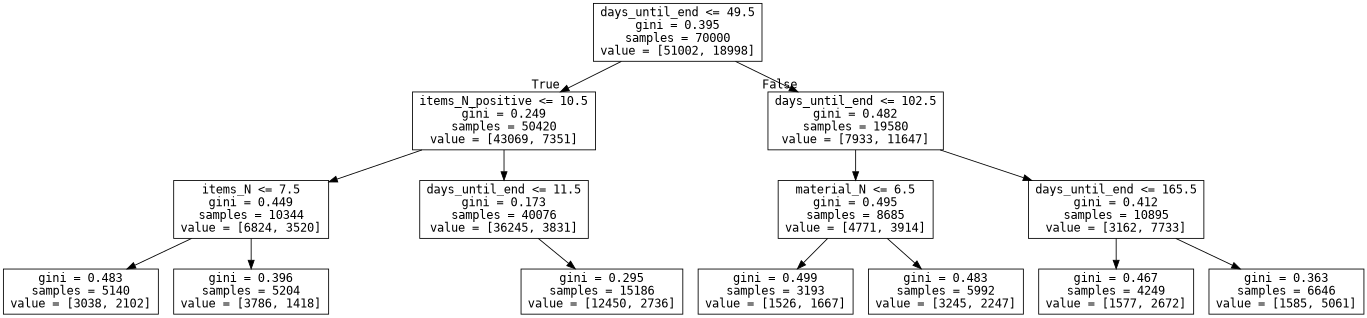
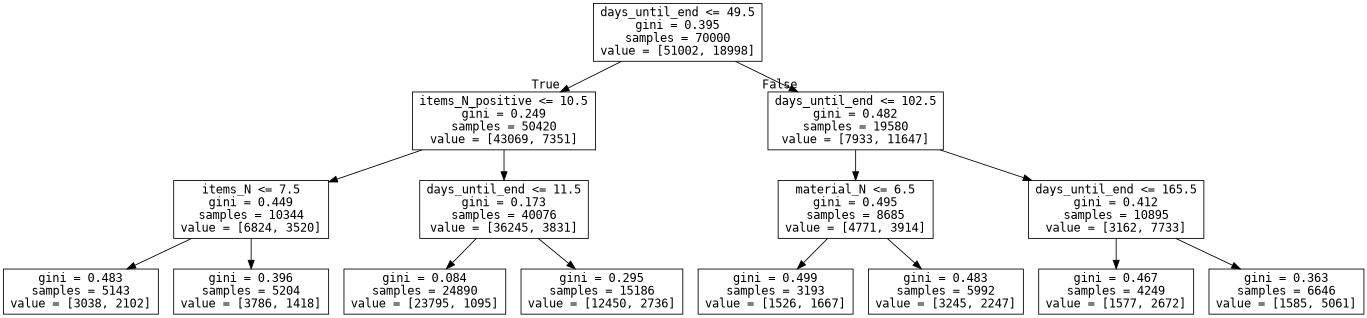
(81, 292) -> (81, 292)
none -> (425, 292)
